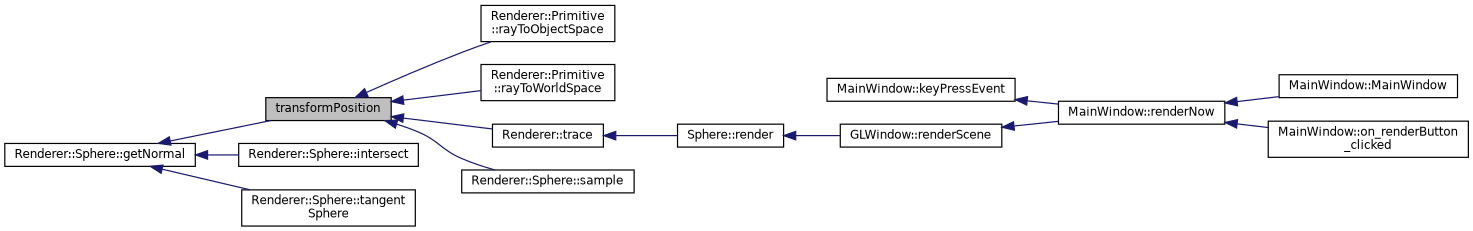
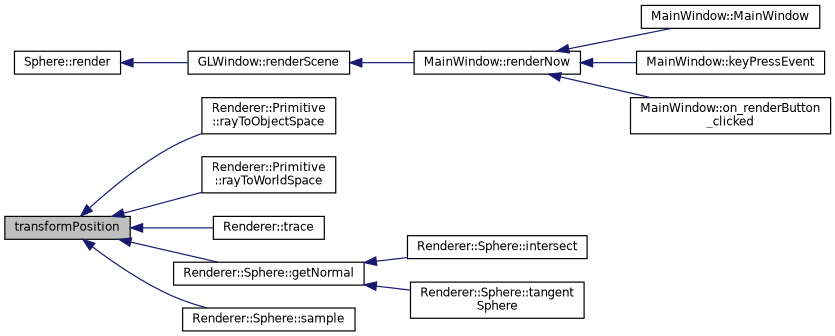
(1043, 102) -> (615, 63)
(221, 131) -> (174, 252)
(647, 136) -> none
